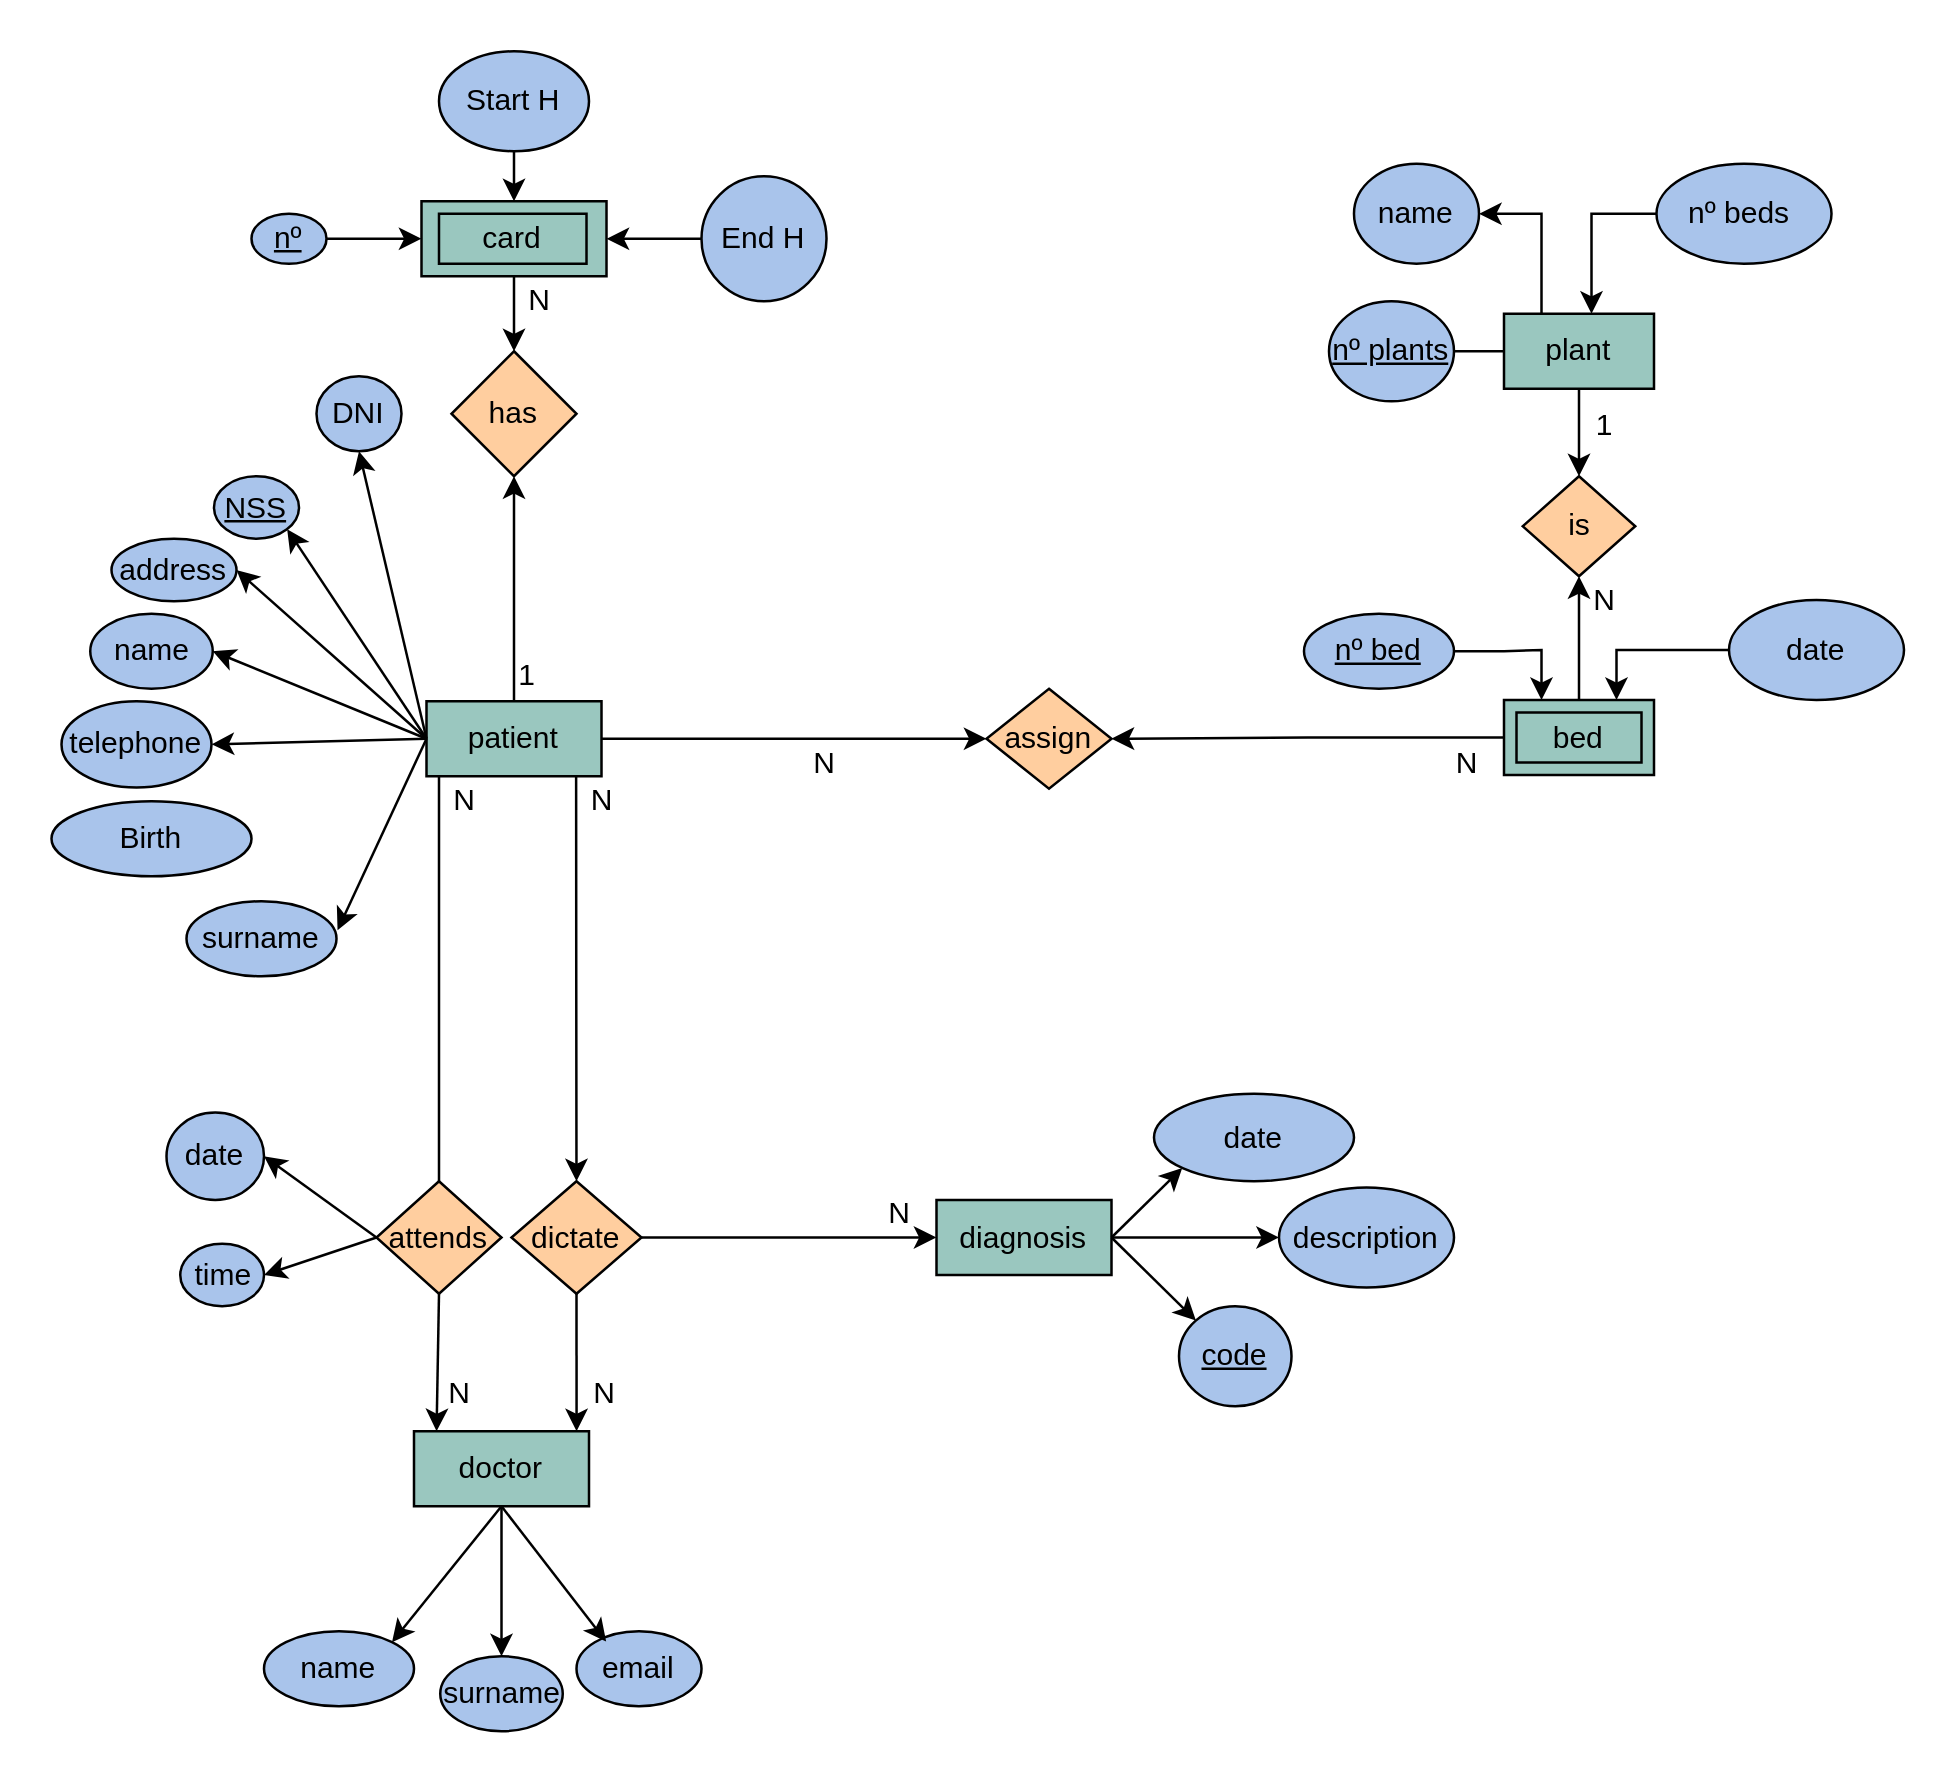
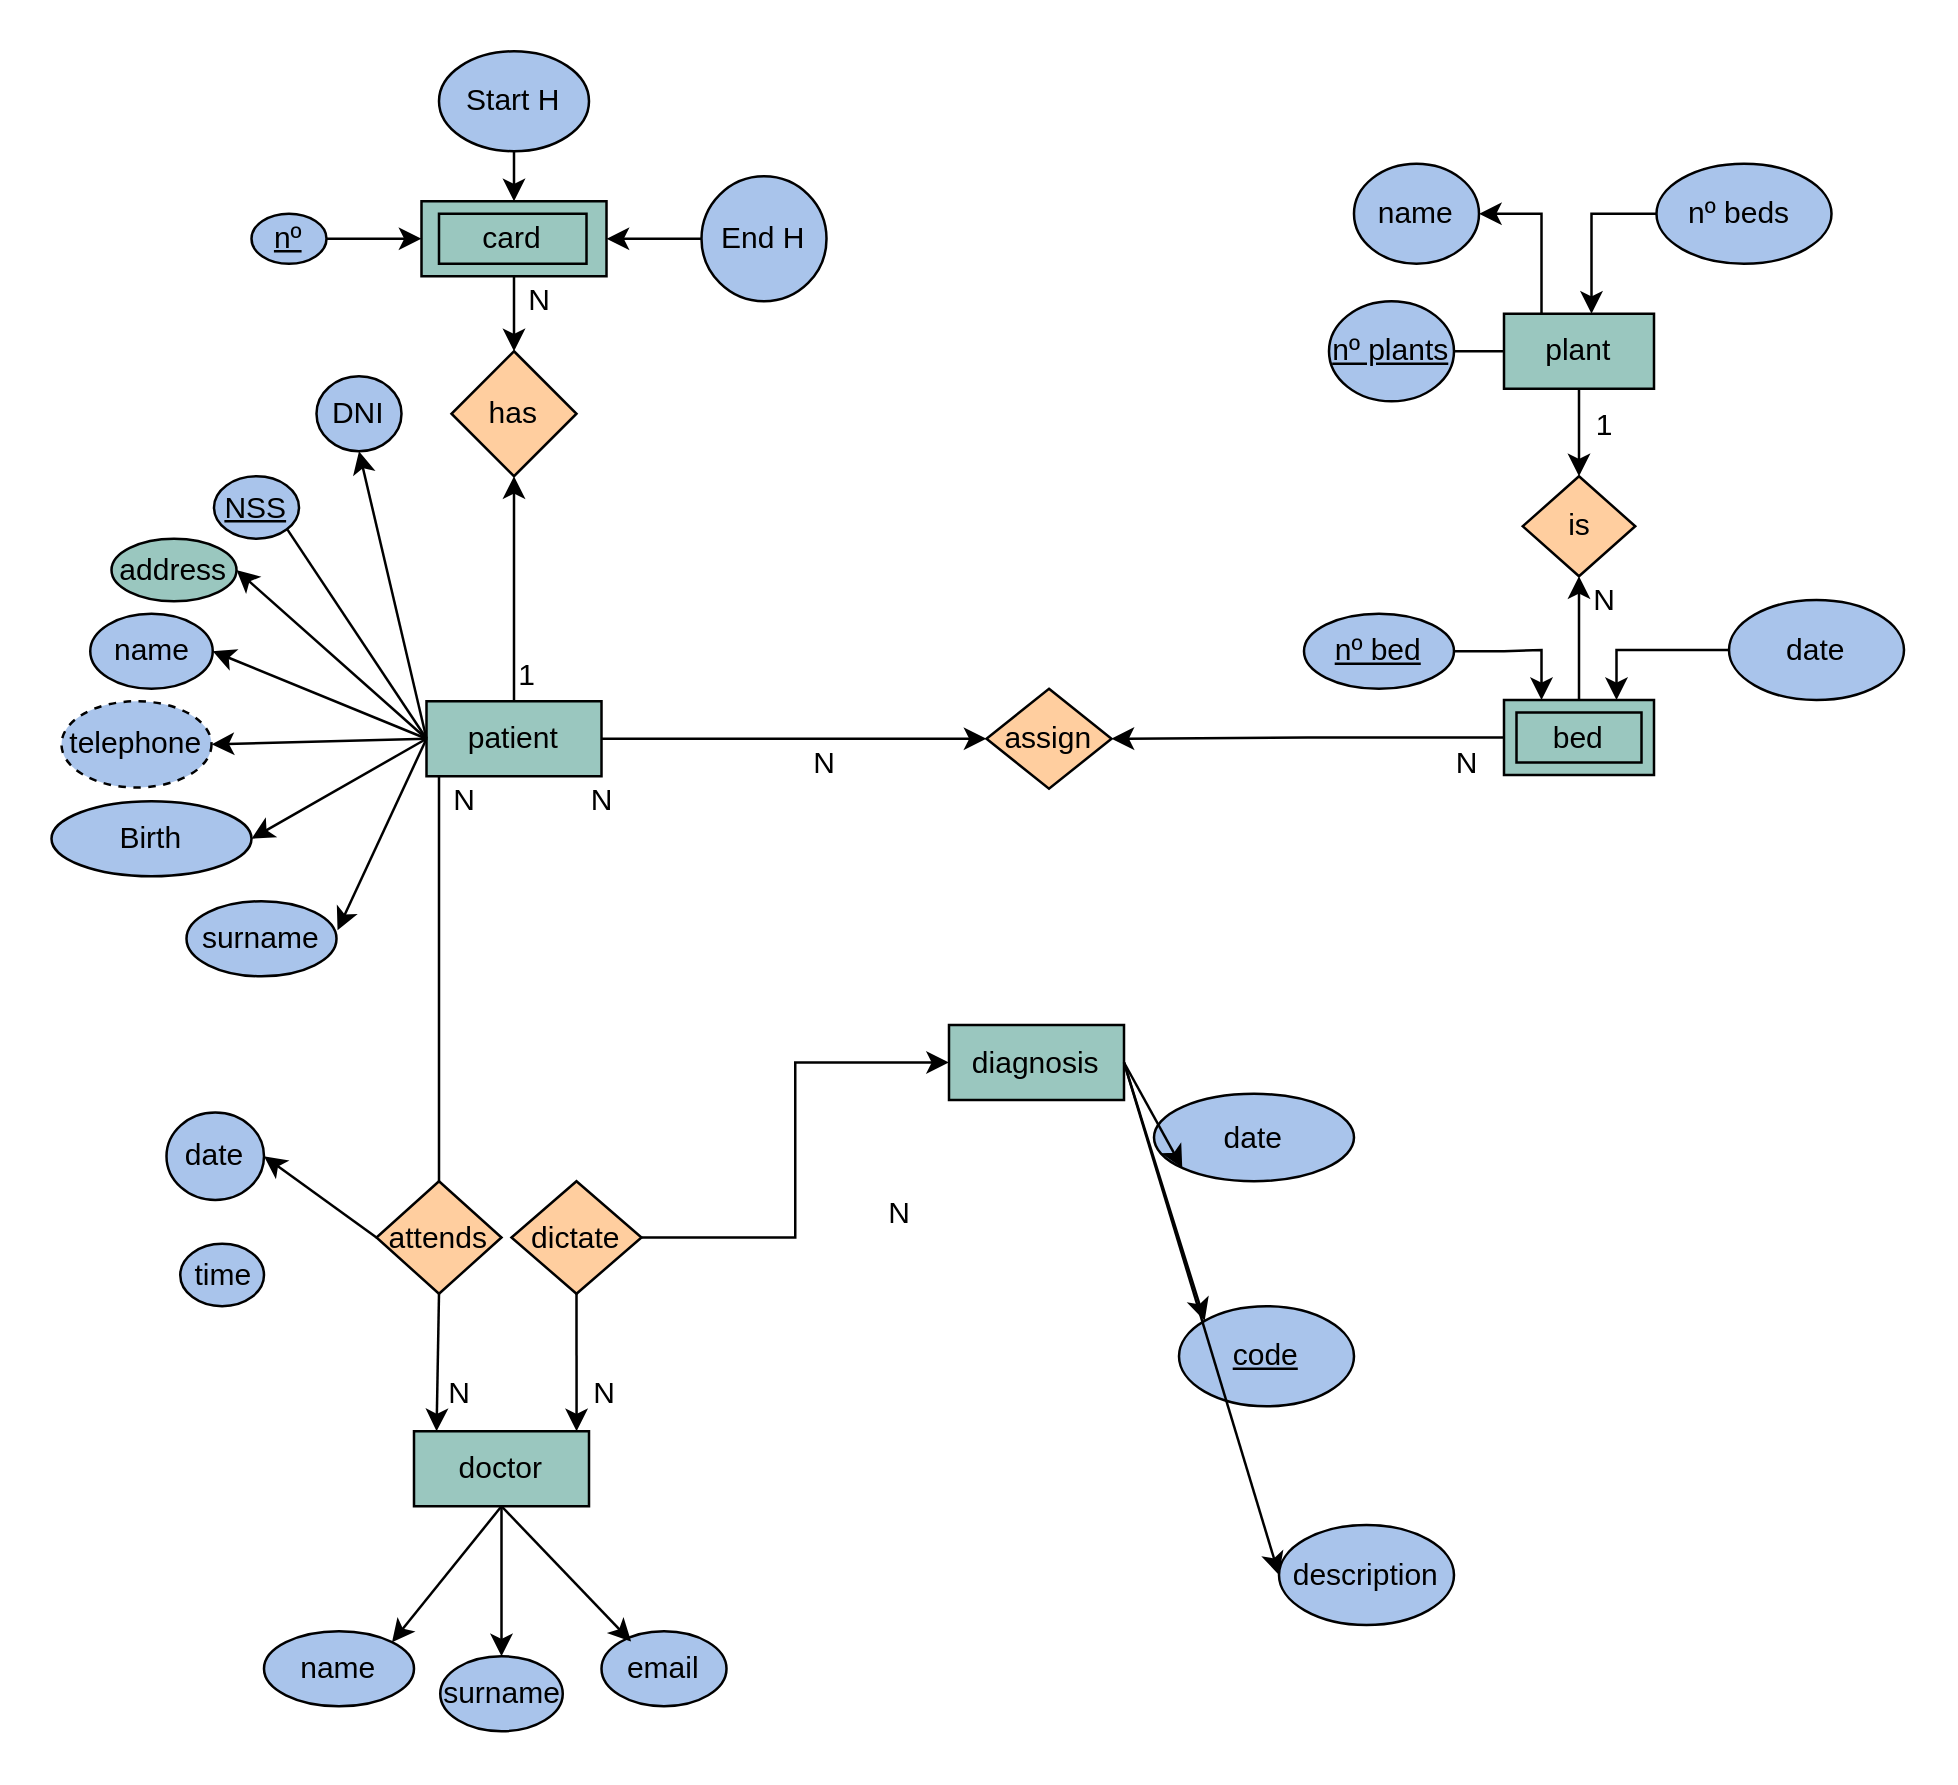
(297, 544) -> (293, 538)
(174, 570) -> (174, 570)
(136, 744) -> (136, 744)
none -> (343, 787)
(576, 971) -> none
(1024, 1238) -> (1036, 1063)
(1366, 1238) -> (1366, 1575)
(328, 1254) -> none
(1235, 1356) -> (1266, 1356)
(639, 1669) -> (664, 1669)
